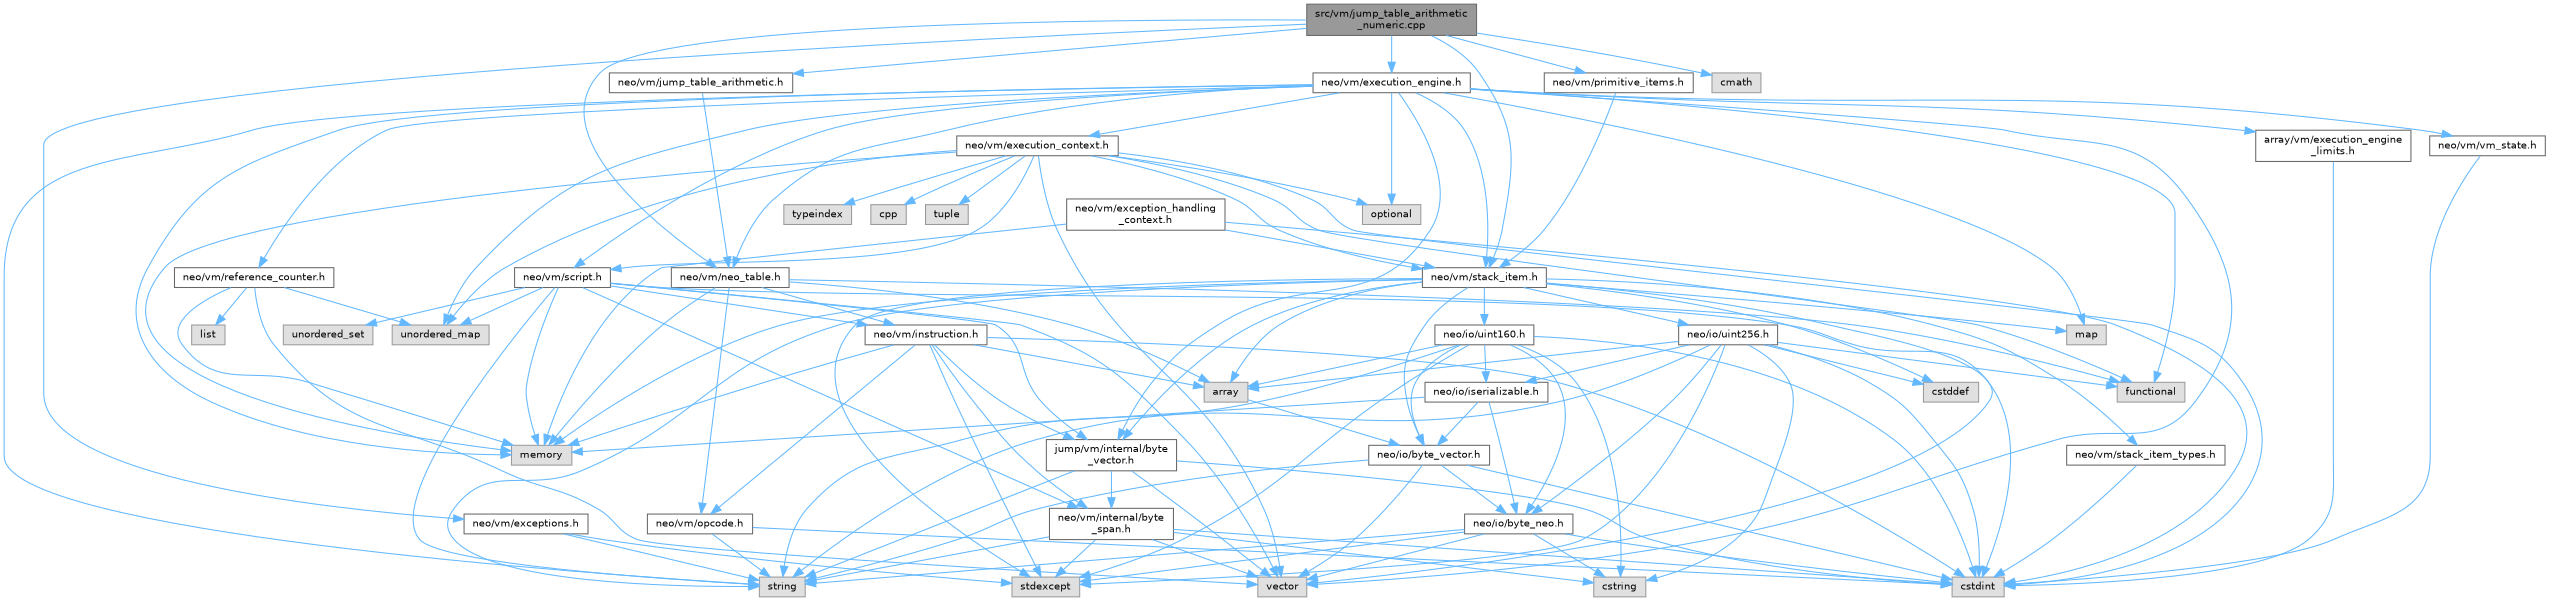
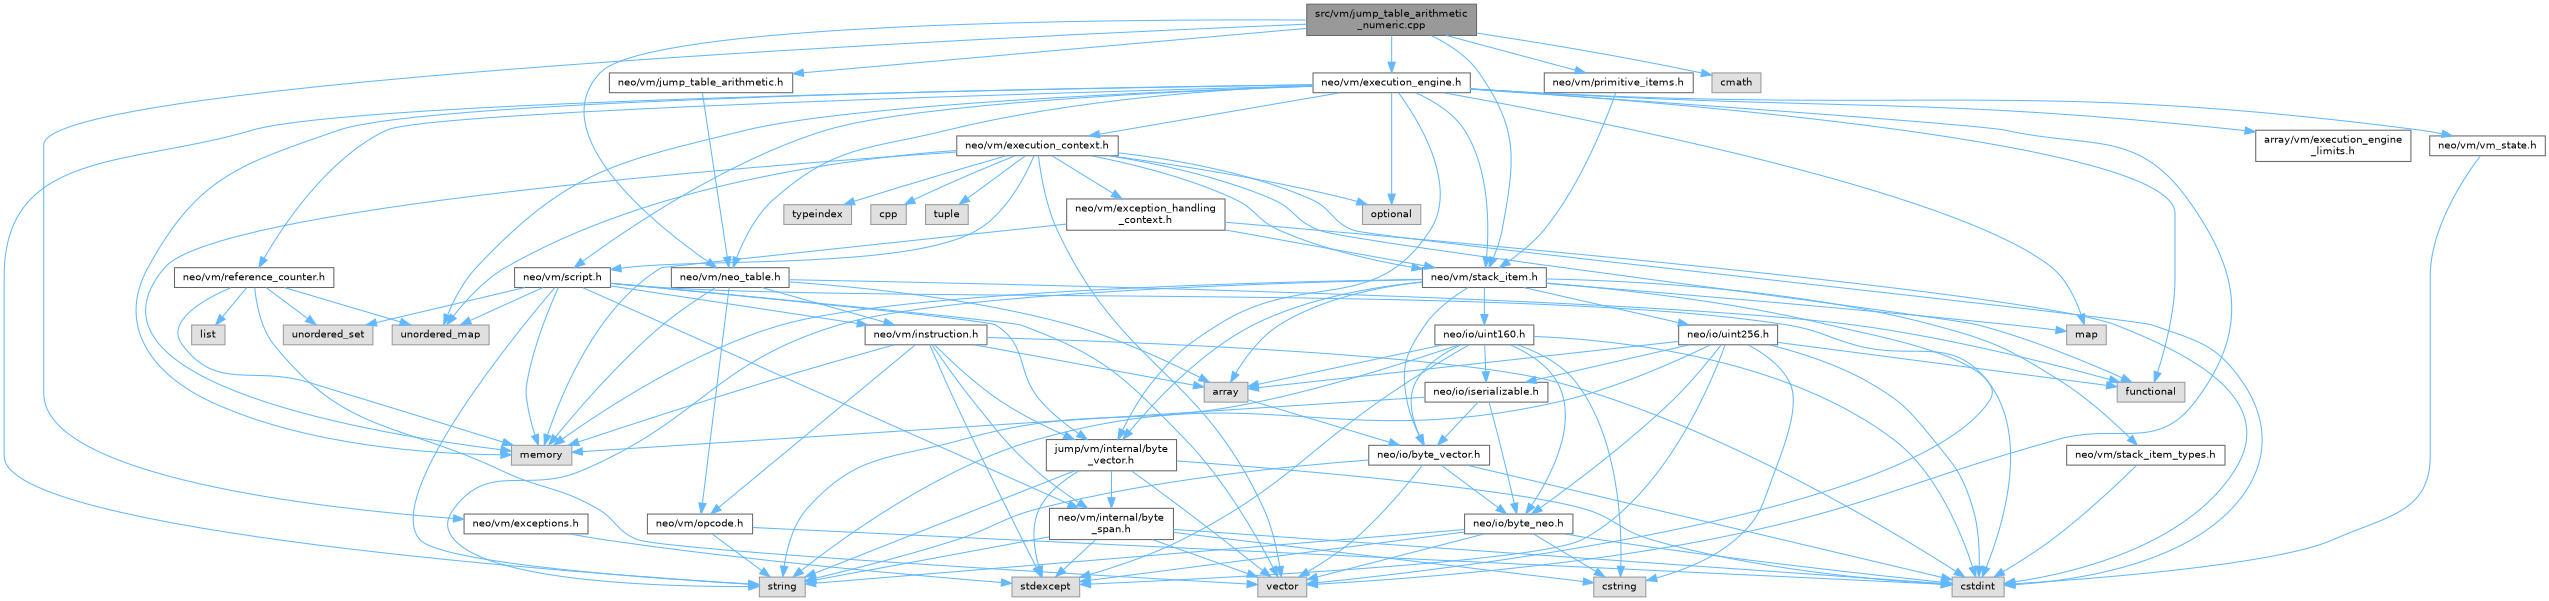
none -> (1083, 175)
none -> (287, 303)
(847, 340) -> (1037, 516)
(1951, 392) -> none
(2331, 504) -> none
(656, 556) -> none
